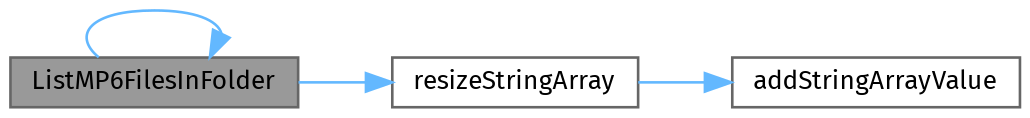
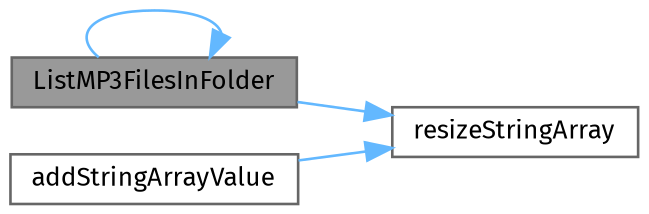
(154, 82) -> (154, 82)
(672, 82) -> (332, 156)
